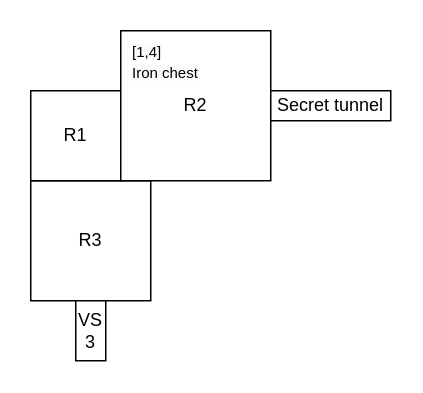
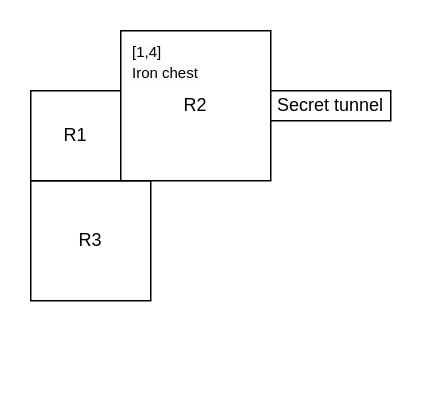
(91, 331) -> none
